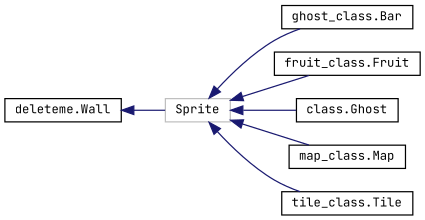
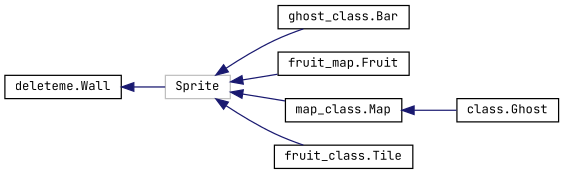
(347, 64) -> (344, 64)
(270, 110) -> (435, 110)
(347, 203) -> (344, 157)
